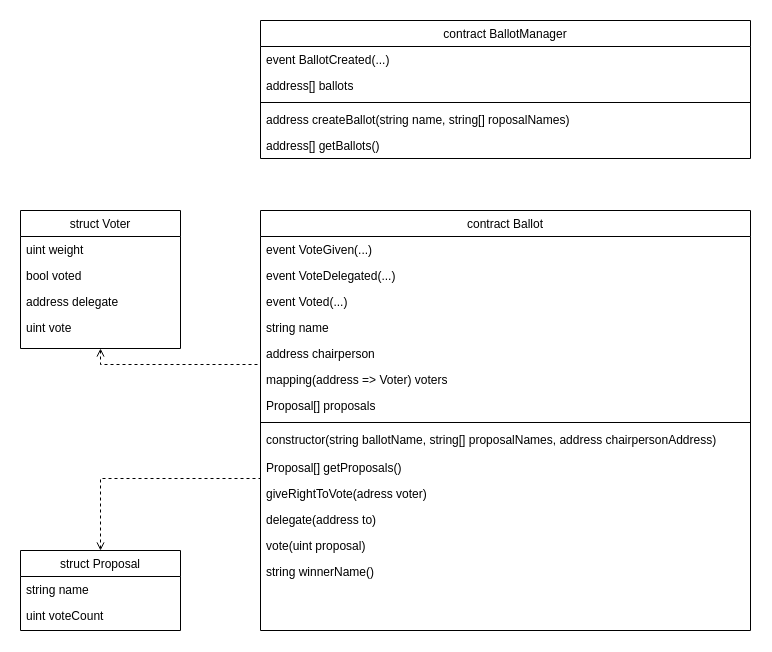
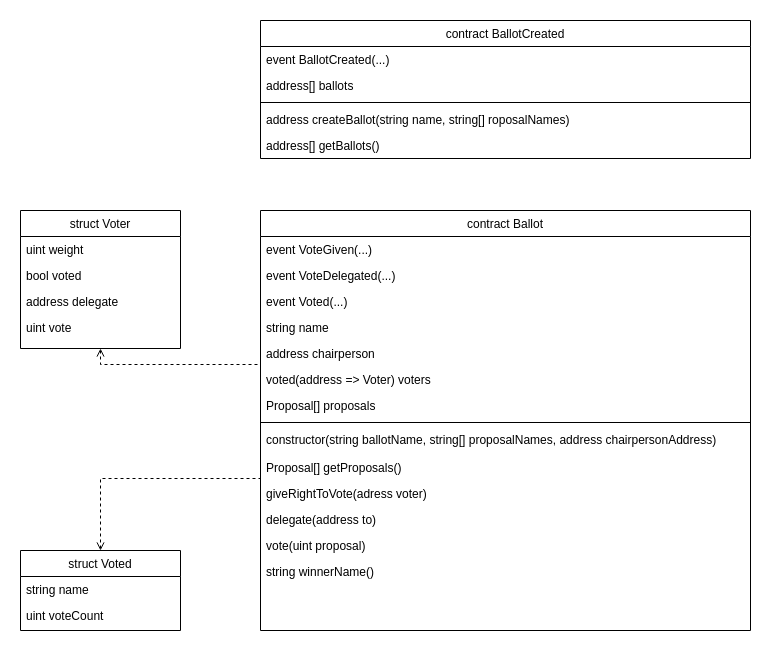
(505, 34) -> (505, 34)
(368, 381) -> (363, 381)
(100, 564) -> (100, 564)
